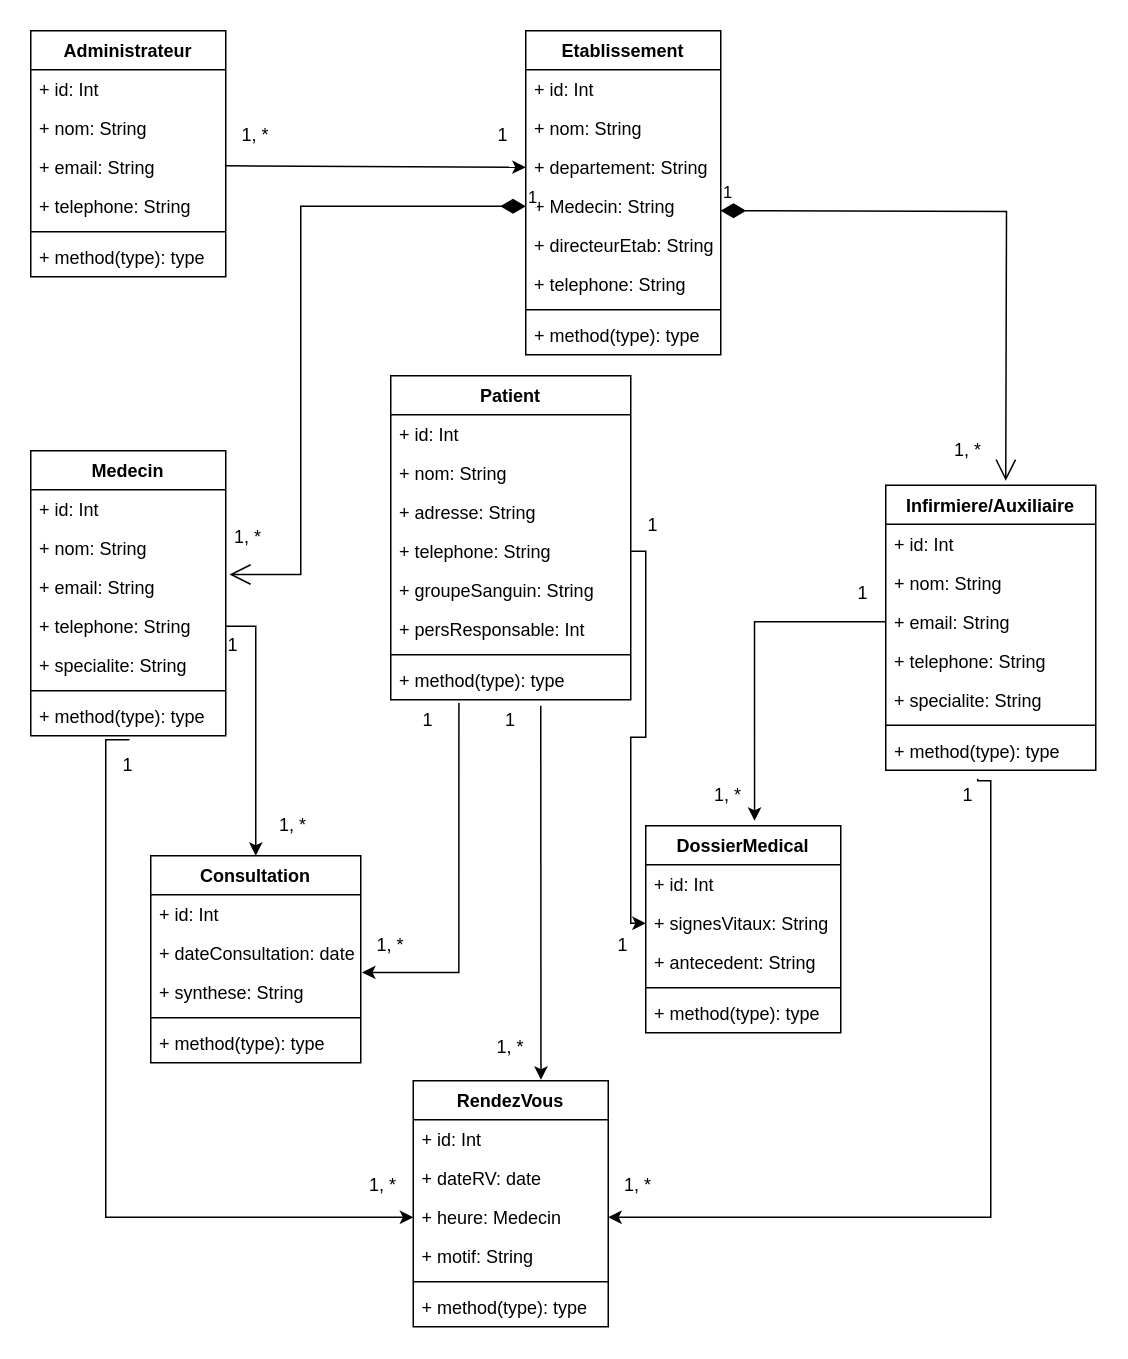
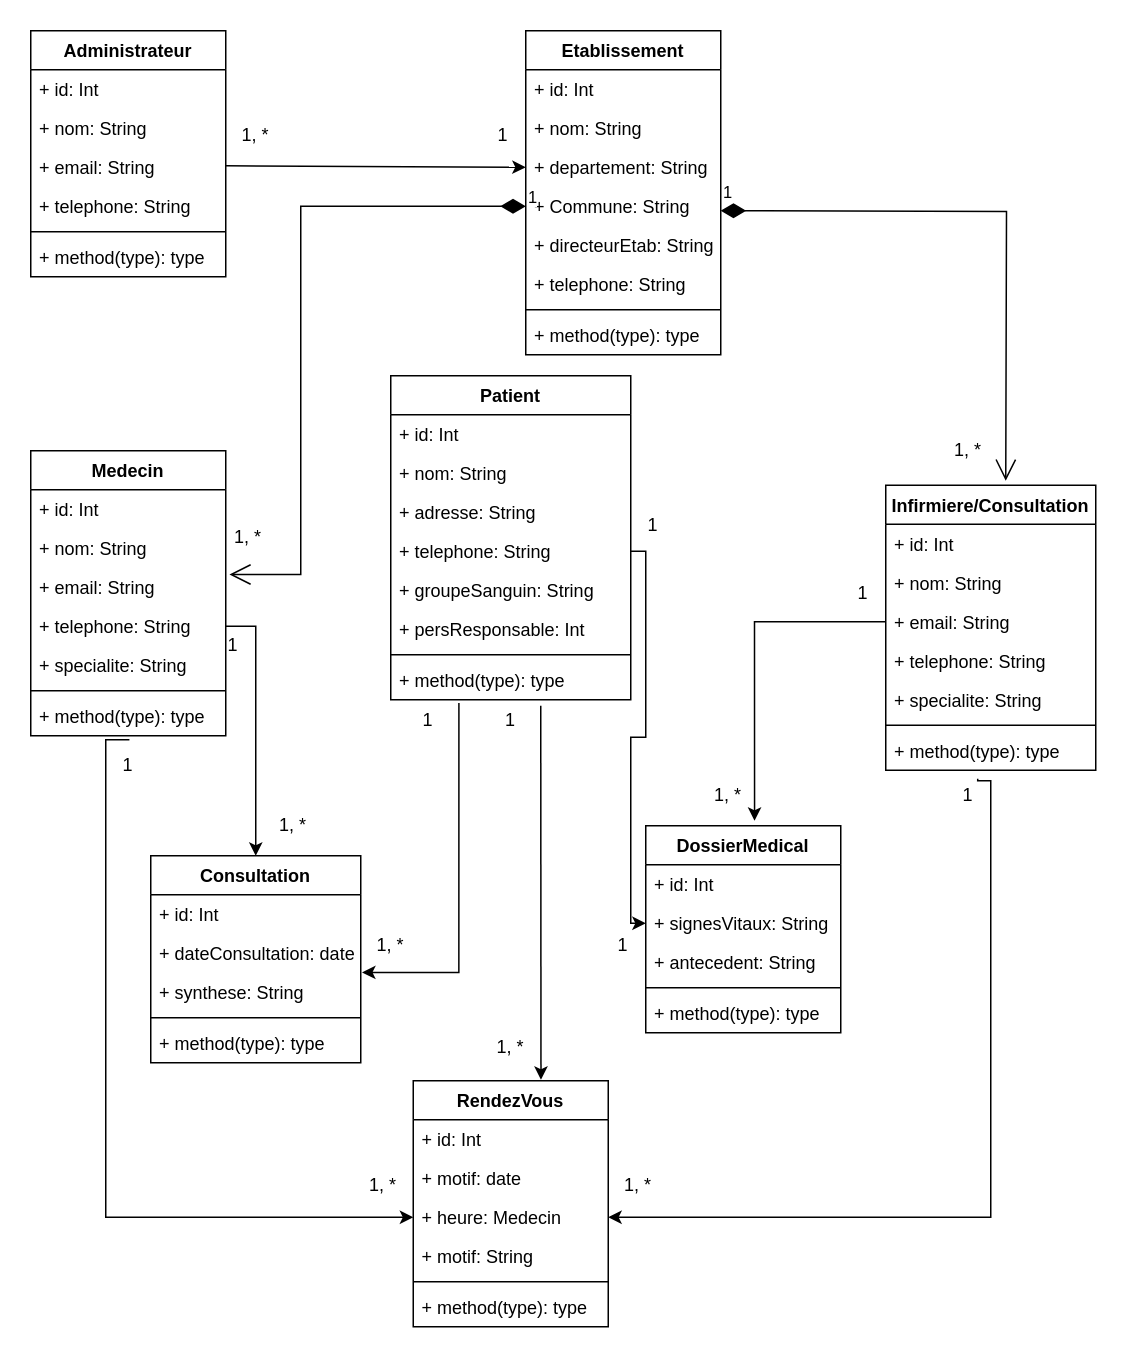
(608, 207) -> (610, 207)
(990, 506) -> (990, 506)
(485, 1179) -> (478, 1179)
